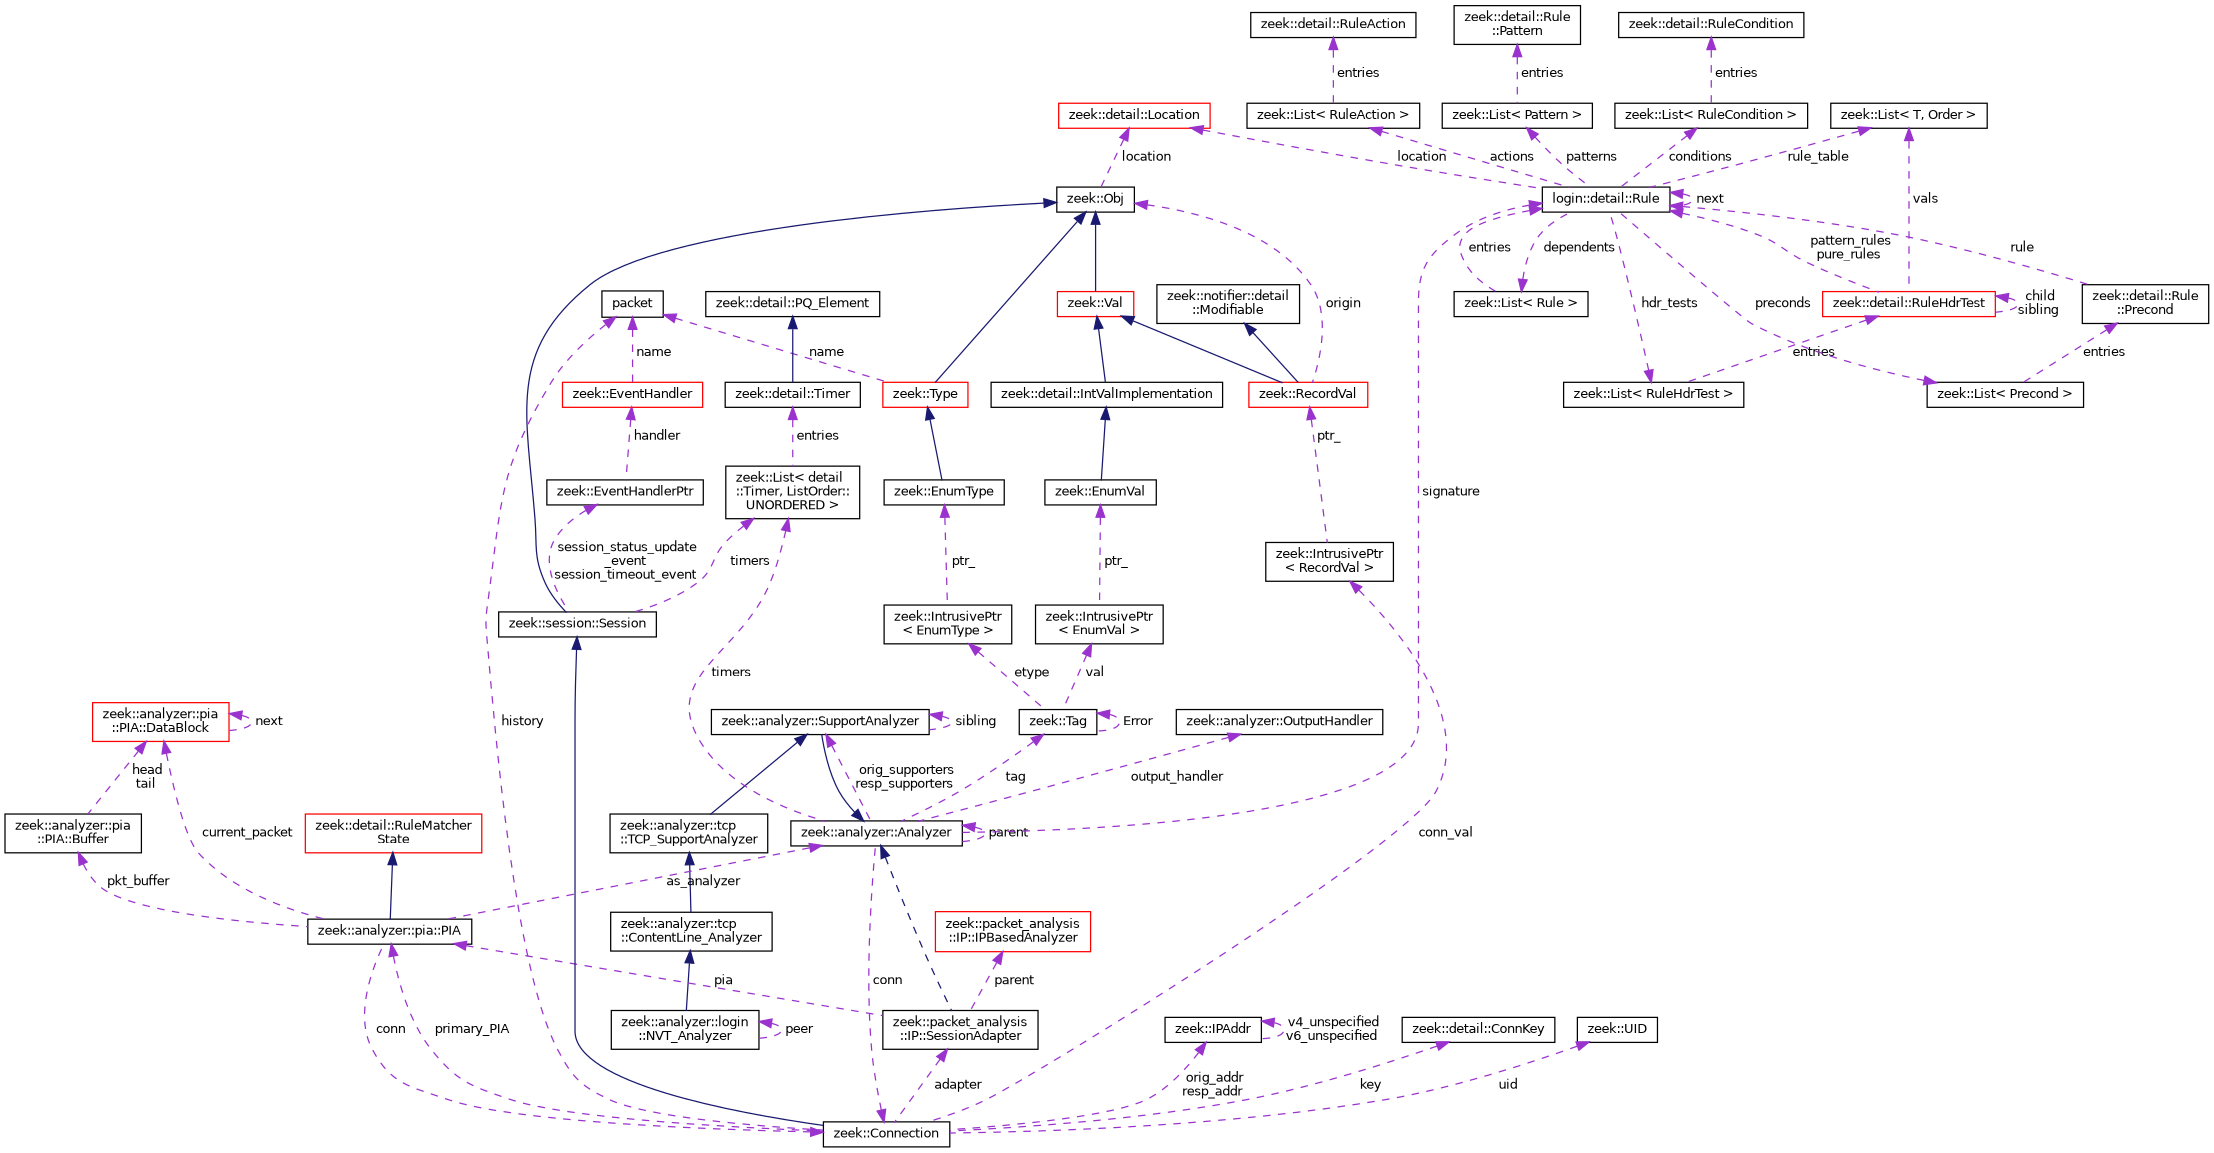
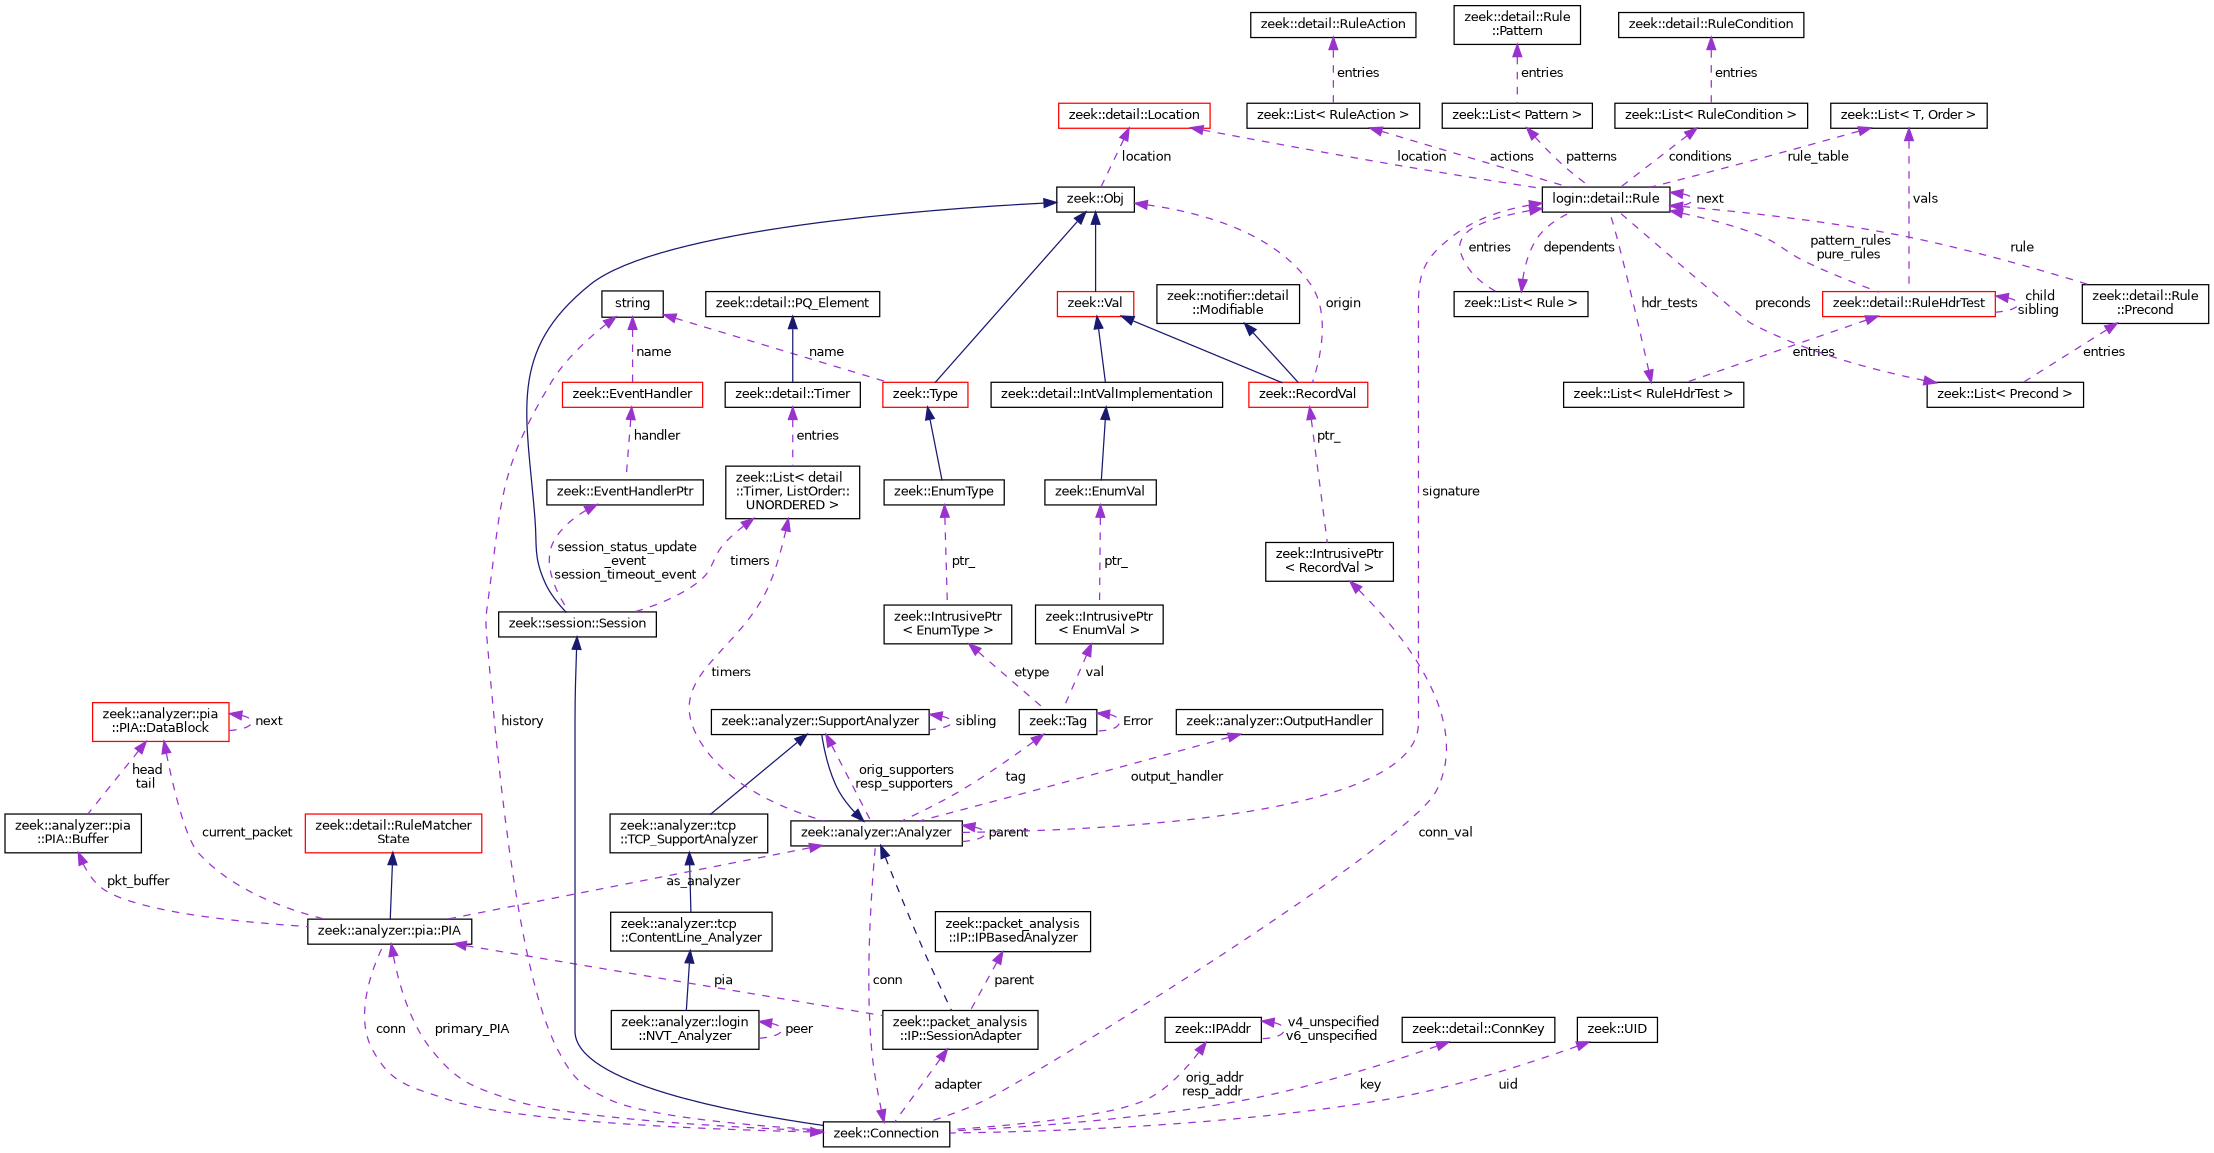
(633, 304) -> (633, 304)
(1013, 932) -> (1013, 932)
